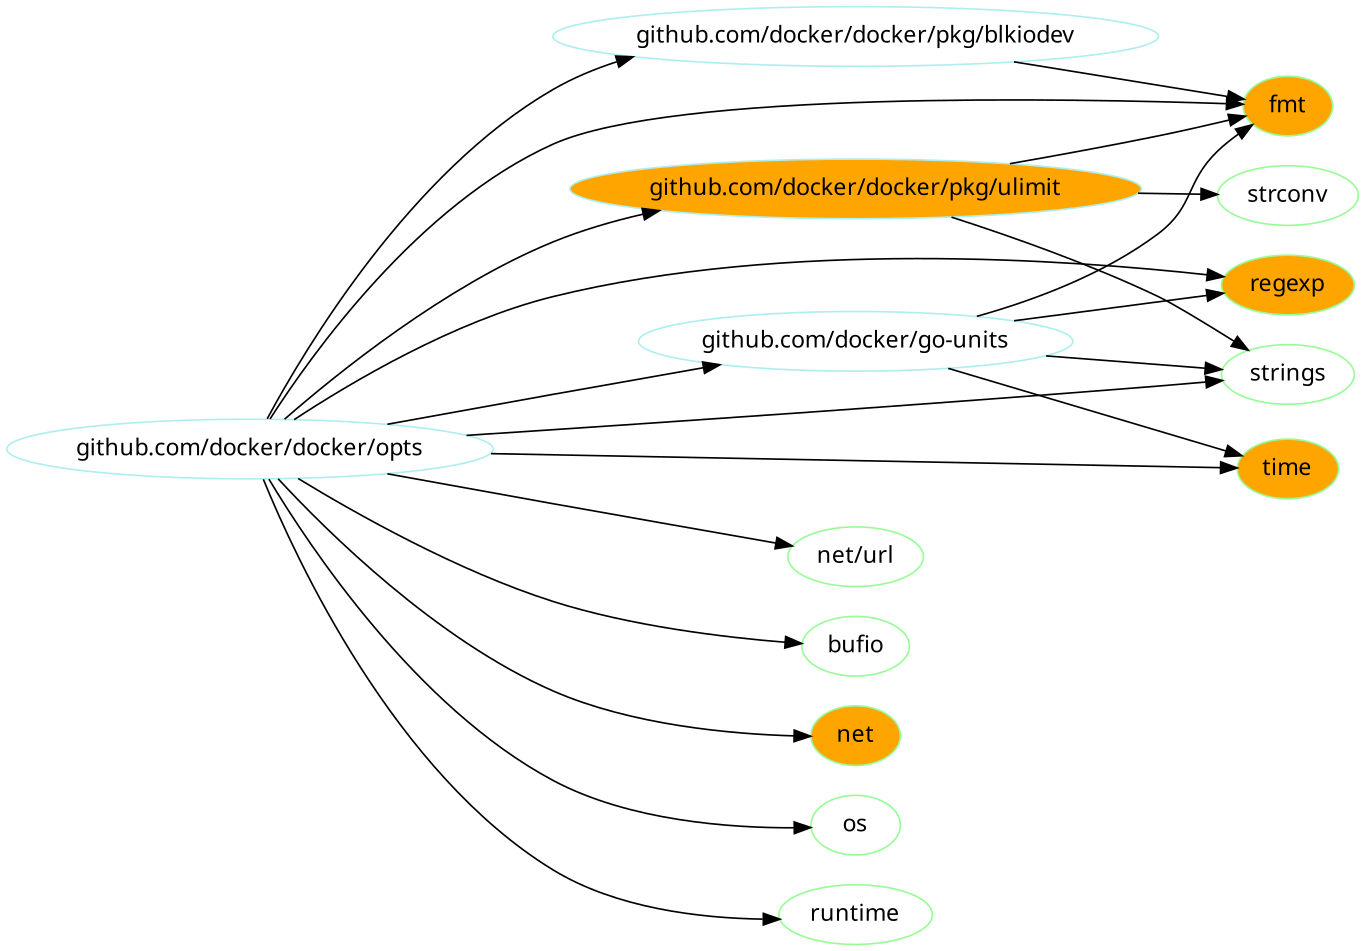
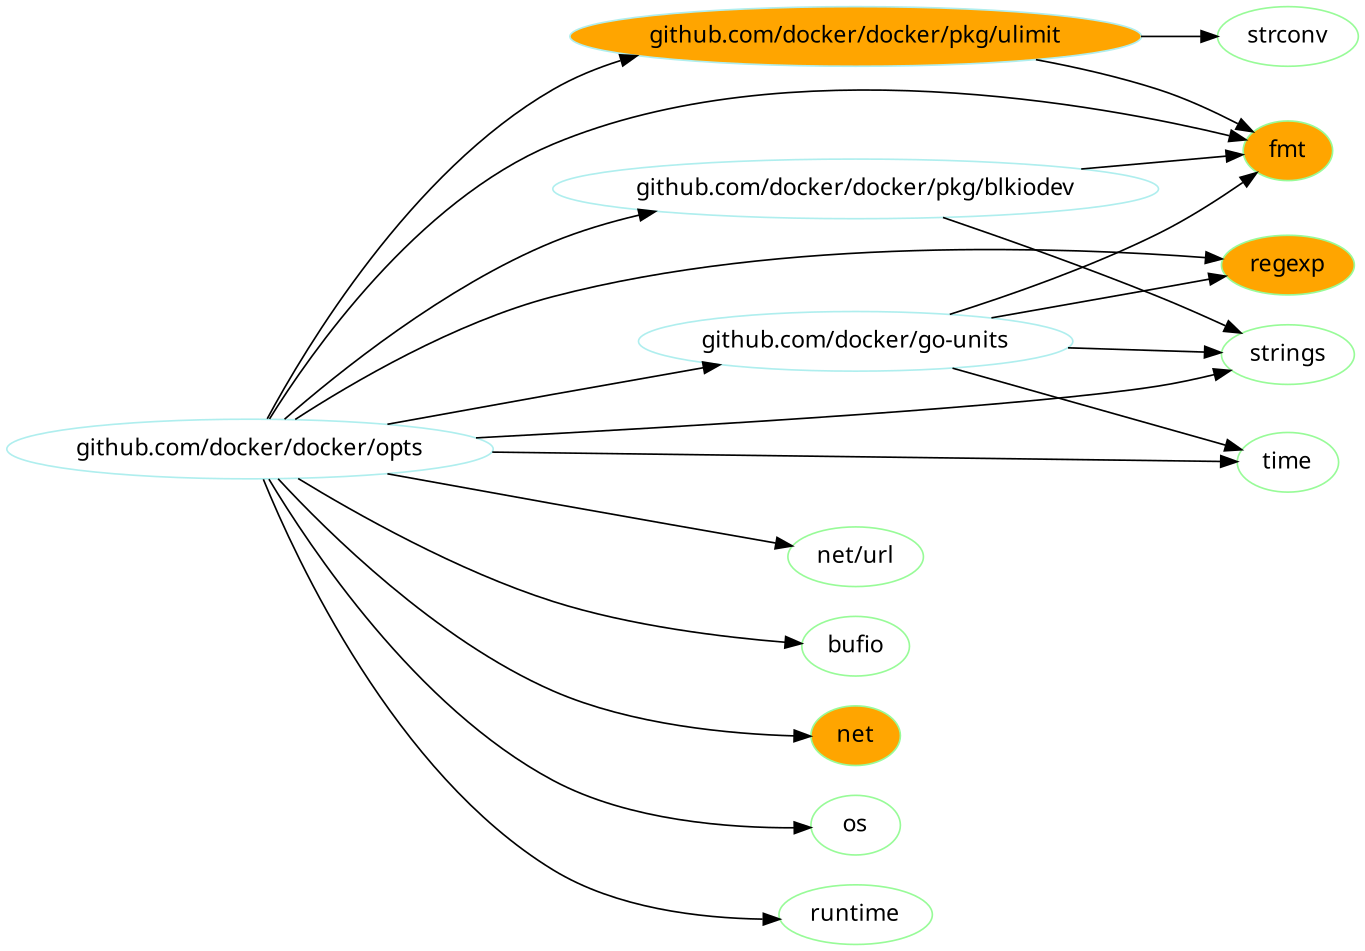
(1118, 279) -> (1100, 274)
(1288, 469) -> (1288, 462)
